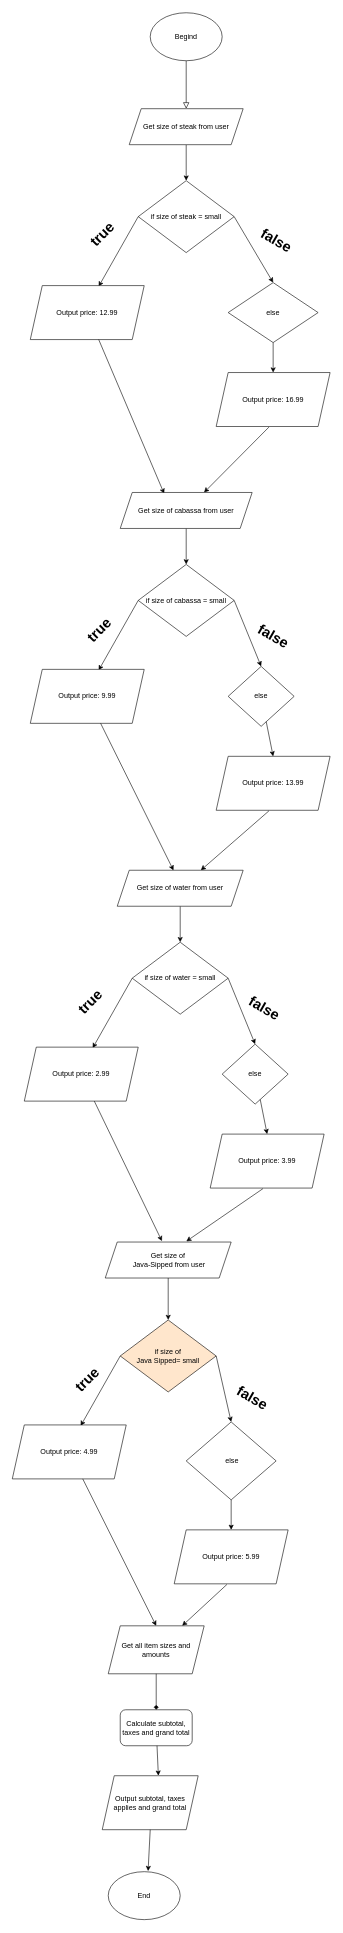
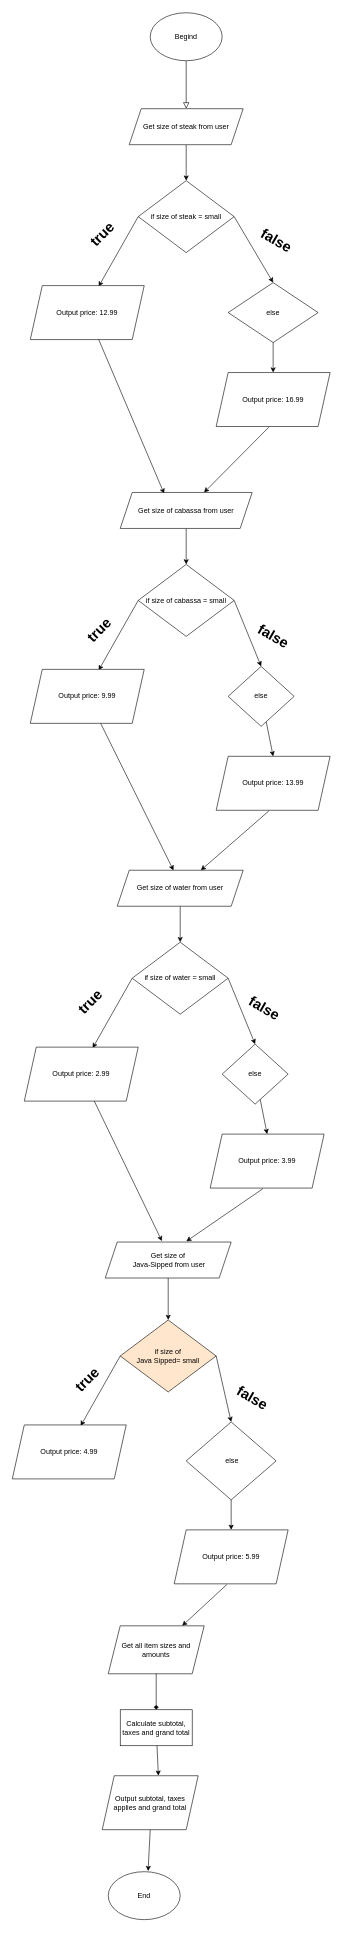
(119, 1551) -> none
(156, 1728) -> (156, 1728)
